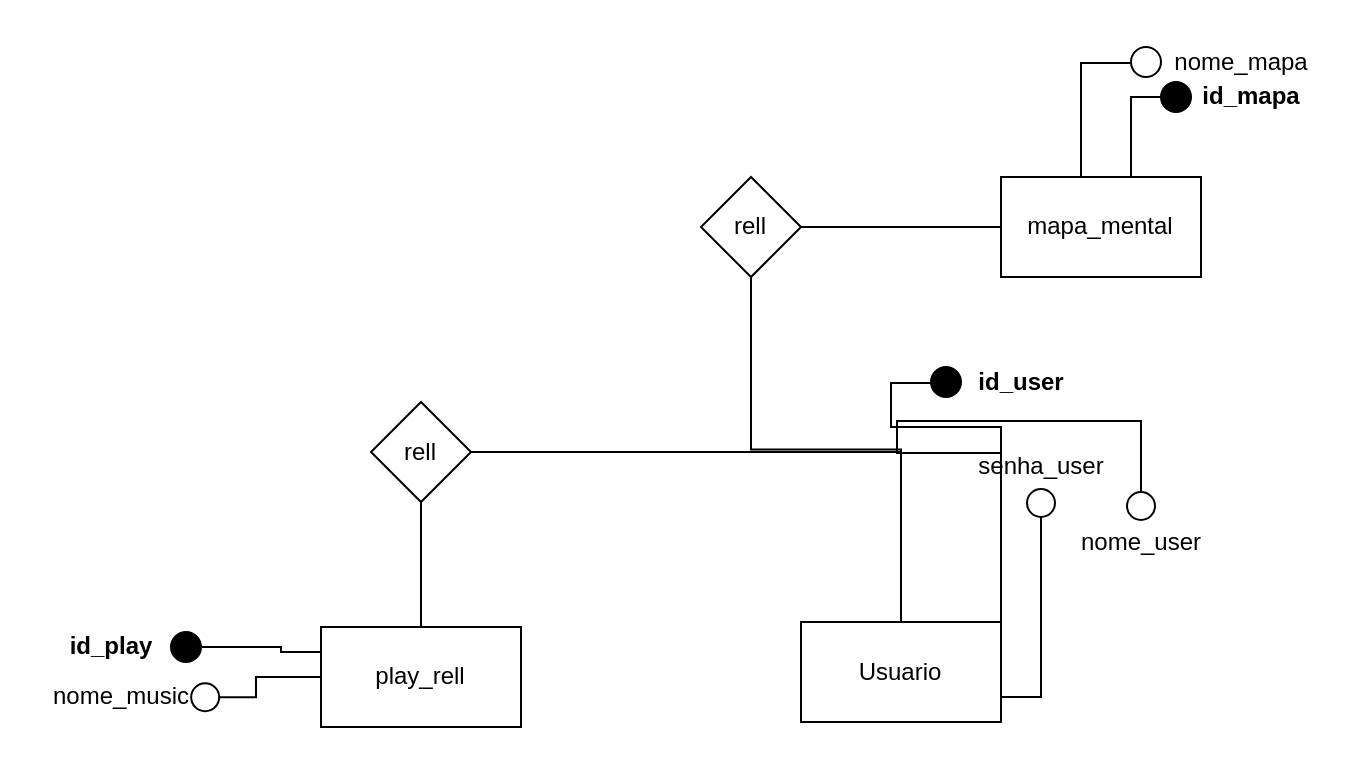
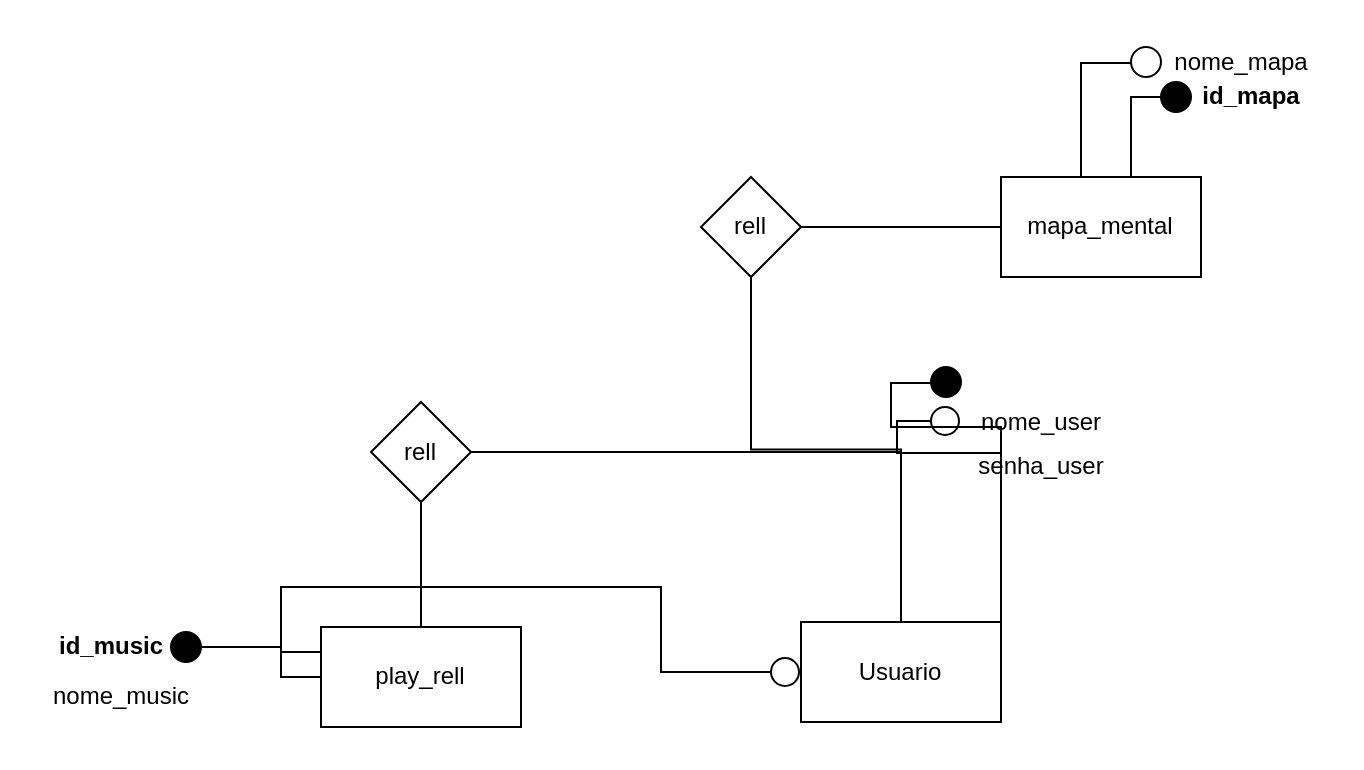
(1021, 382) -> none
(1141, 542) -> (1041, 422)
(1041, 627) -> none
(112, 647) -> (112, 647)
(256, 691) -> (540, 587)
